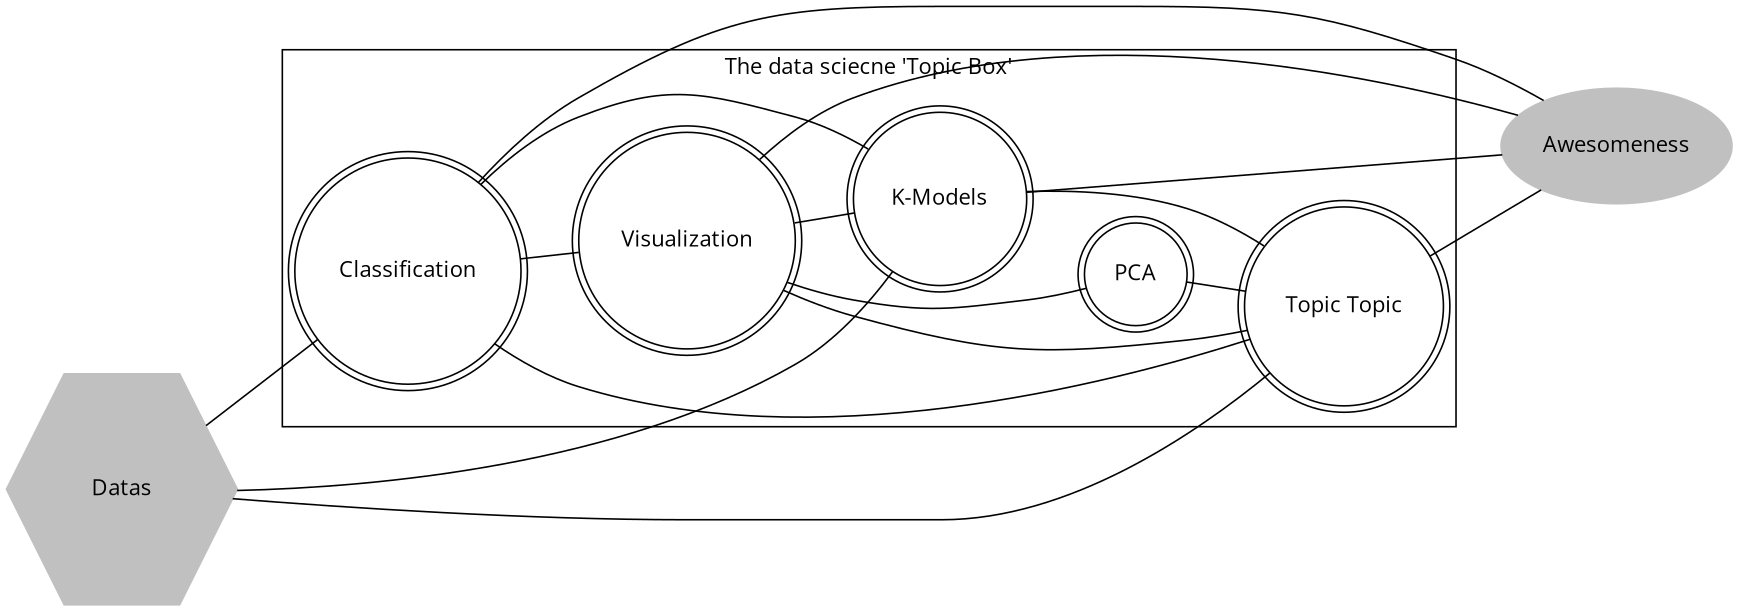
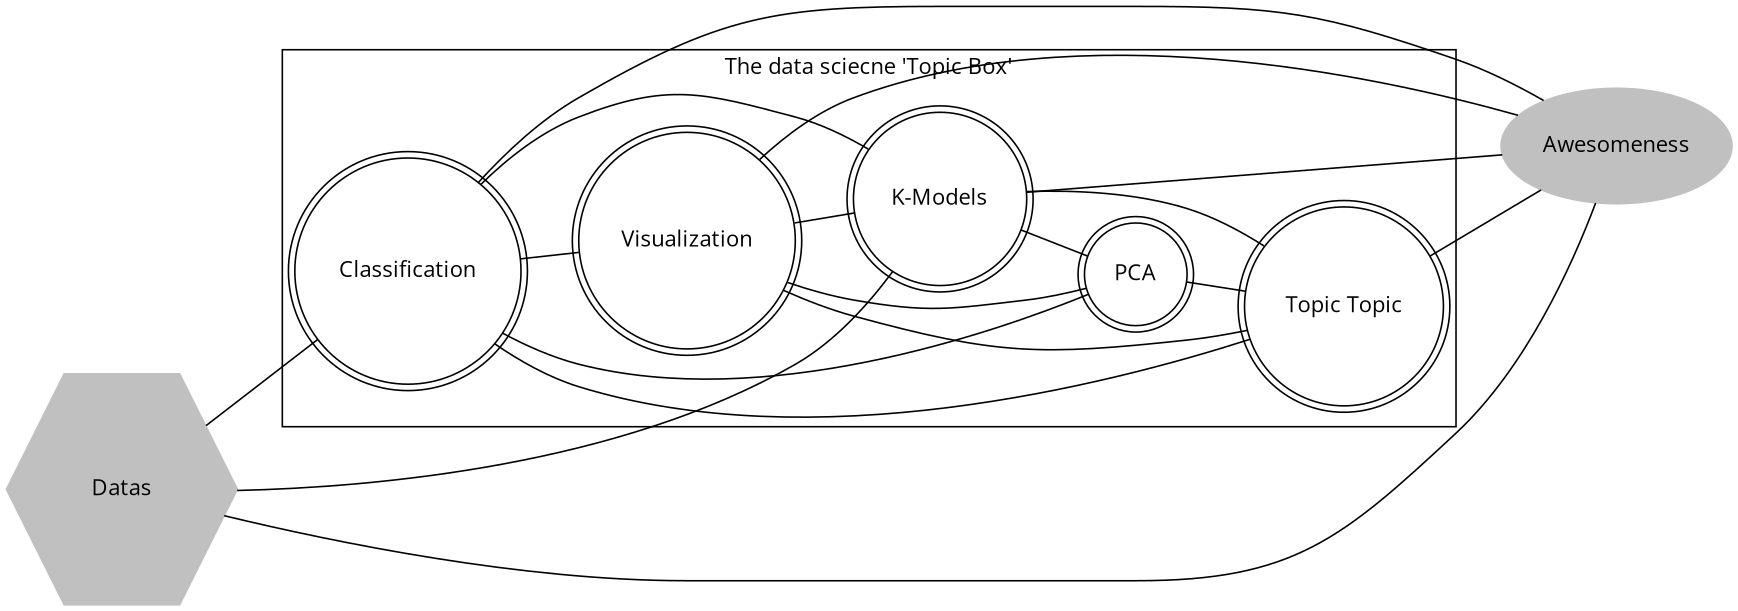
none -> (1054, 243)
none -> (812, 371)
(770, 520) -> (996, 581)
